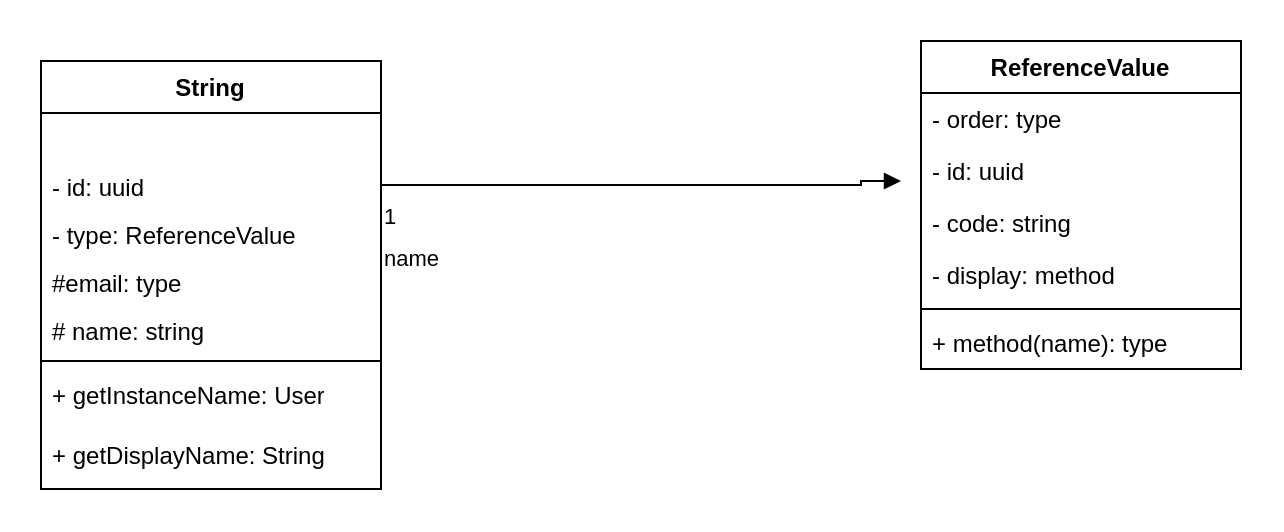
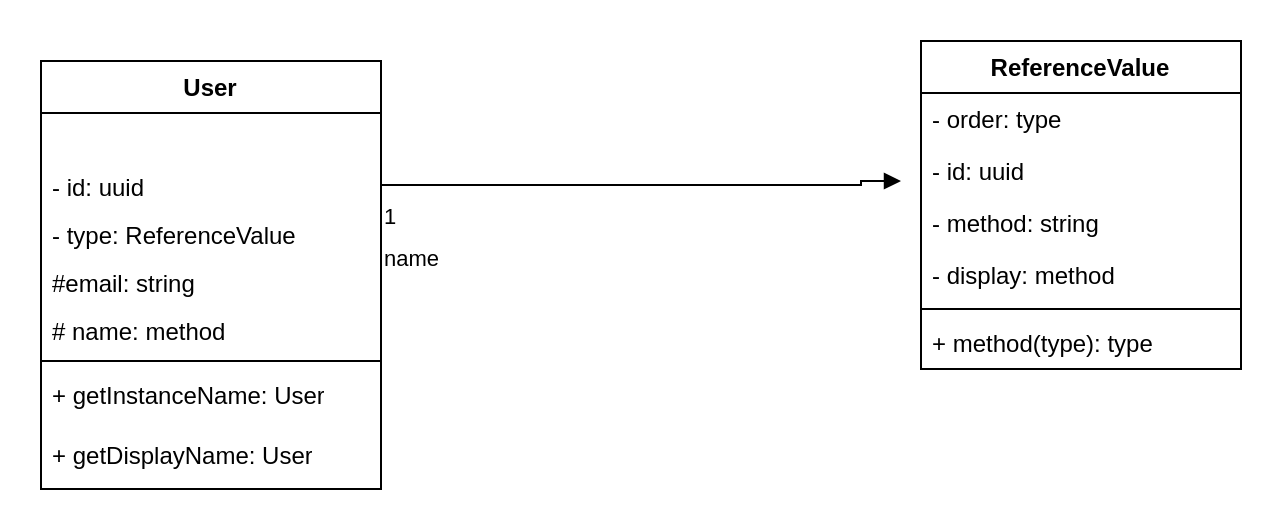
(211, 89) -> (211, 89)
(1015, 225) -> (1028, 225)
(121, 285) -> (131, 285)
(135, 333) -> (138, 333)
(1058, 345) -> (1058, 345)
(196, 457) -> (185, 457)
